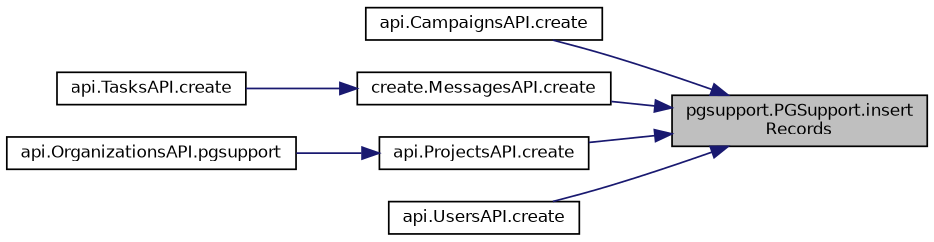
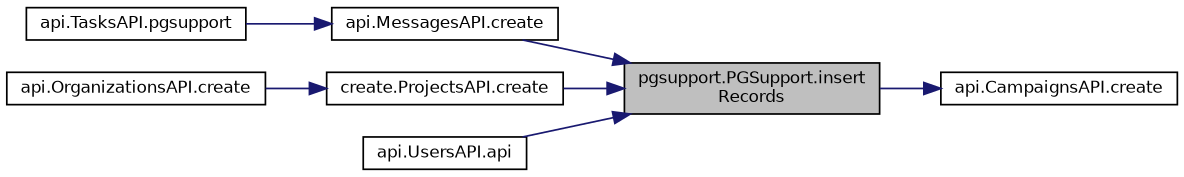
(633, 63) -> (902, 88)
(151, 88) -> (136, 24)
(484, 88) -> (445, 24)
(151, 153) -> (136, 88)
(484, 153) -> (445, 88)
(484, 218) -> (445, 153)
